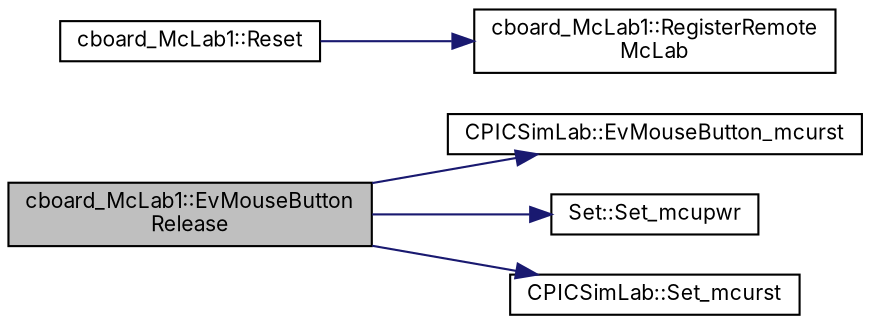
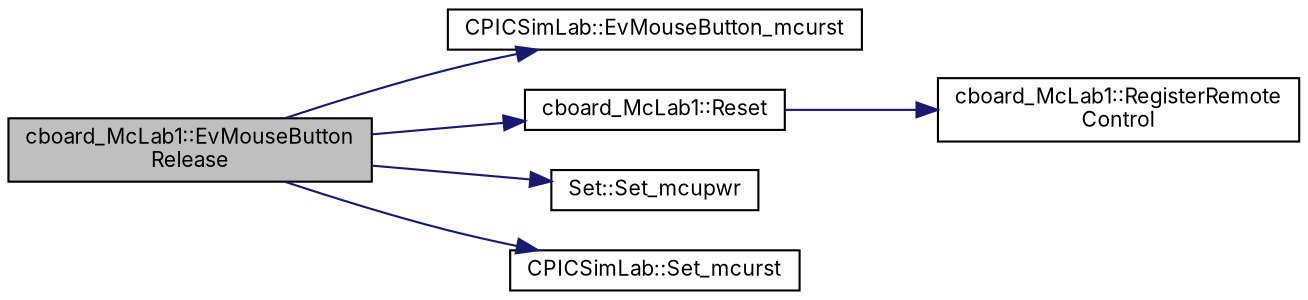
(655, 41) -> (1119, 110)
none -> (438, 129)
